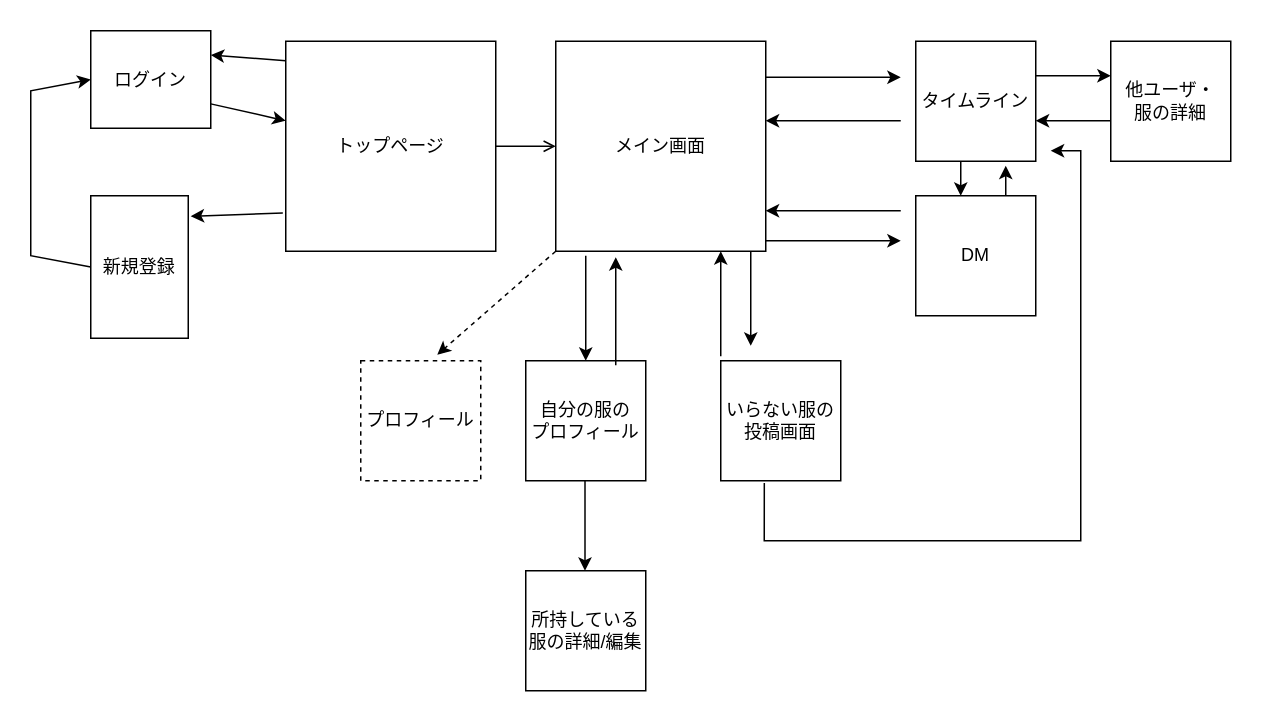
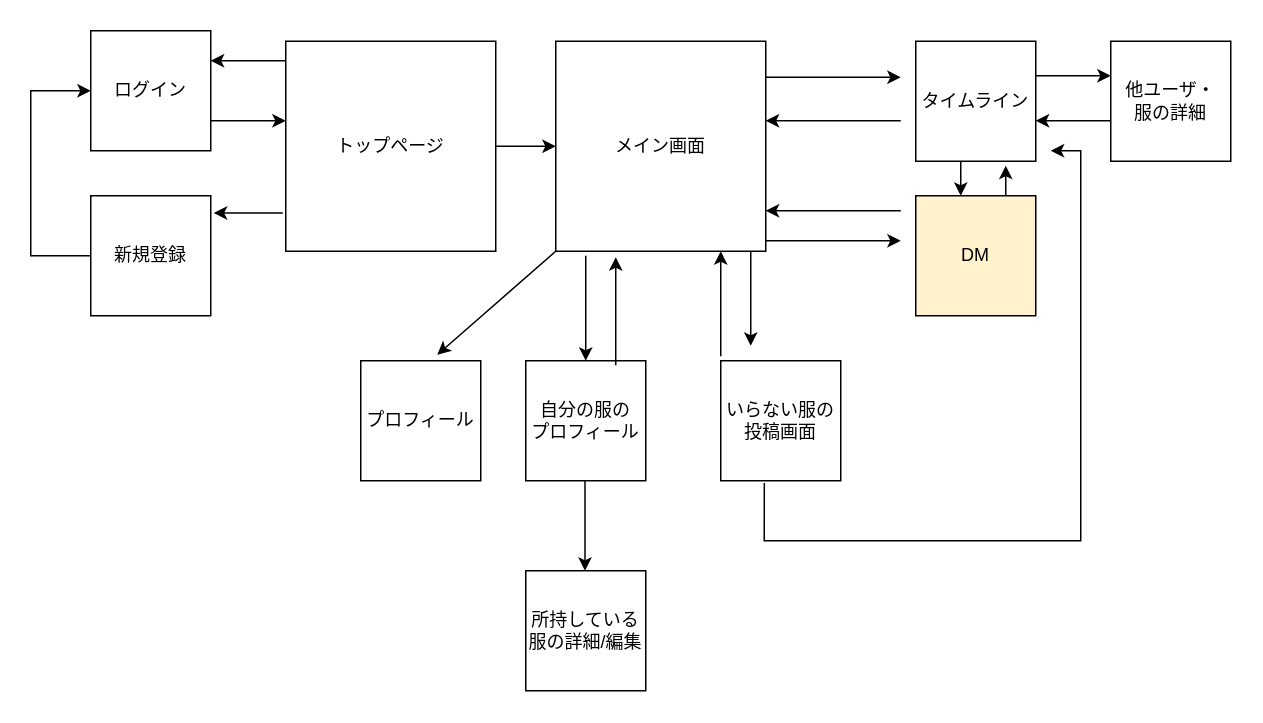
(151, 80) -> (151, 91)
(546, 146) -> (544, 146)
(976, 256) -> (976, 256)
(140, 267) -> (151, 256)
(501, 300) -> (501, 300)
(421, 421) -> (421, 421)
